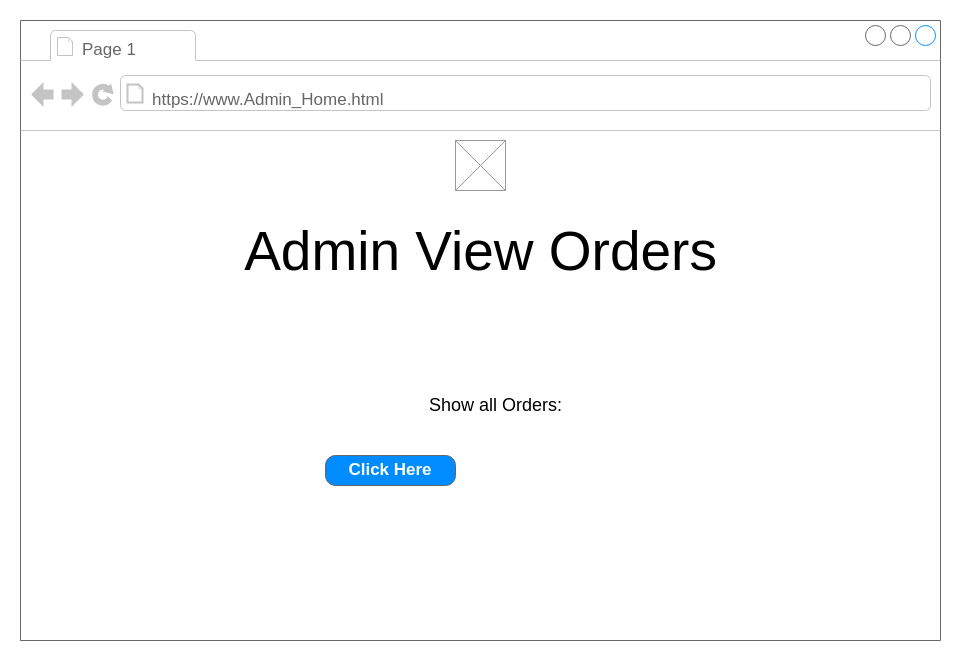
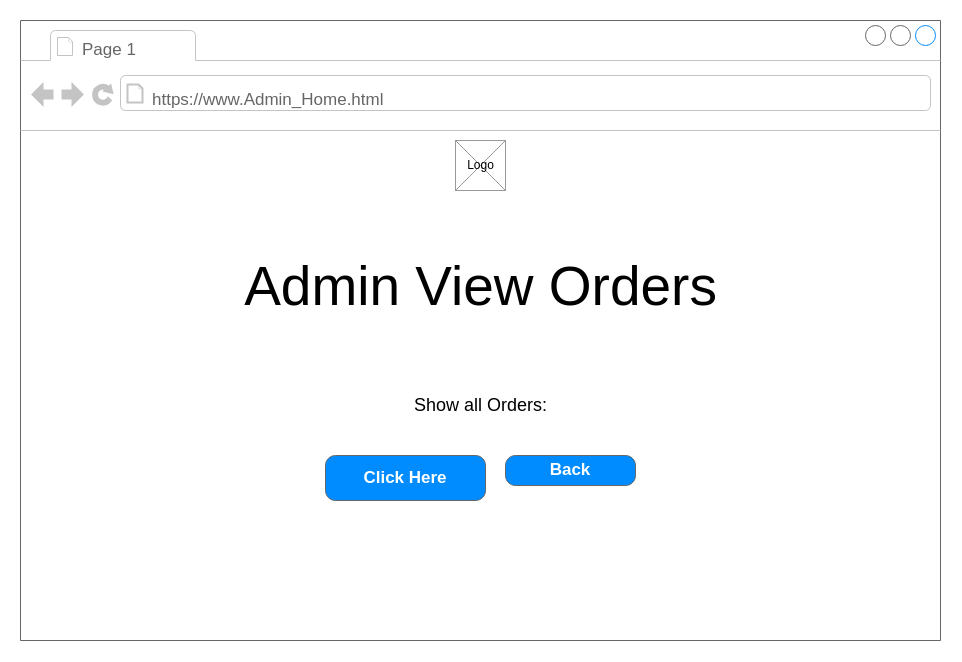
none -> (481, 166)
(481, 251) -> (481, 286)
(496, 406) -> (481, 406)
(391, 471) -> (406, 478)
none -> (571, 471)
